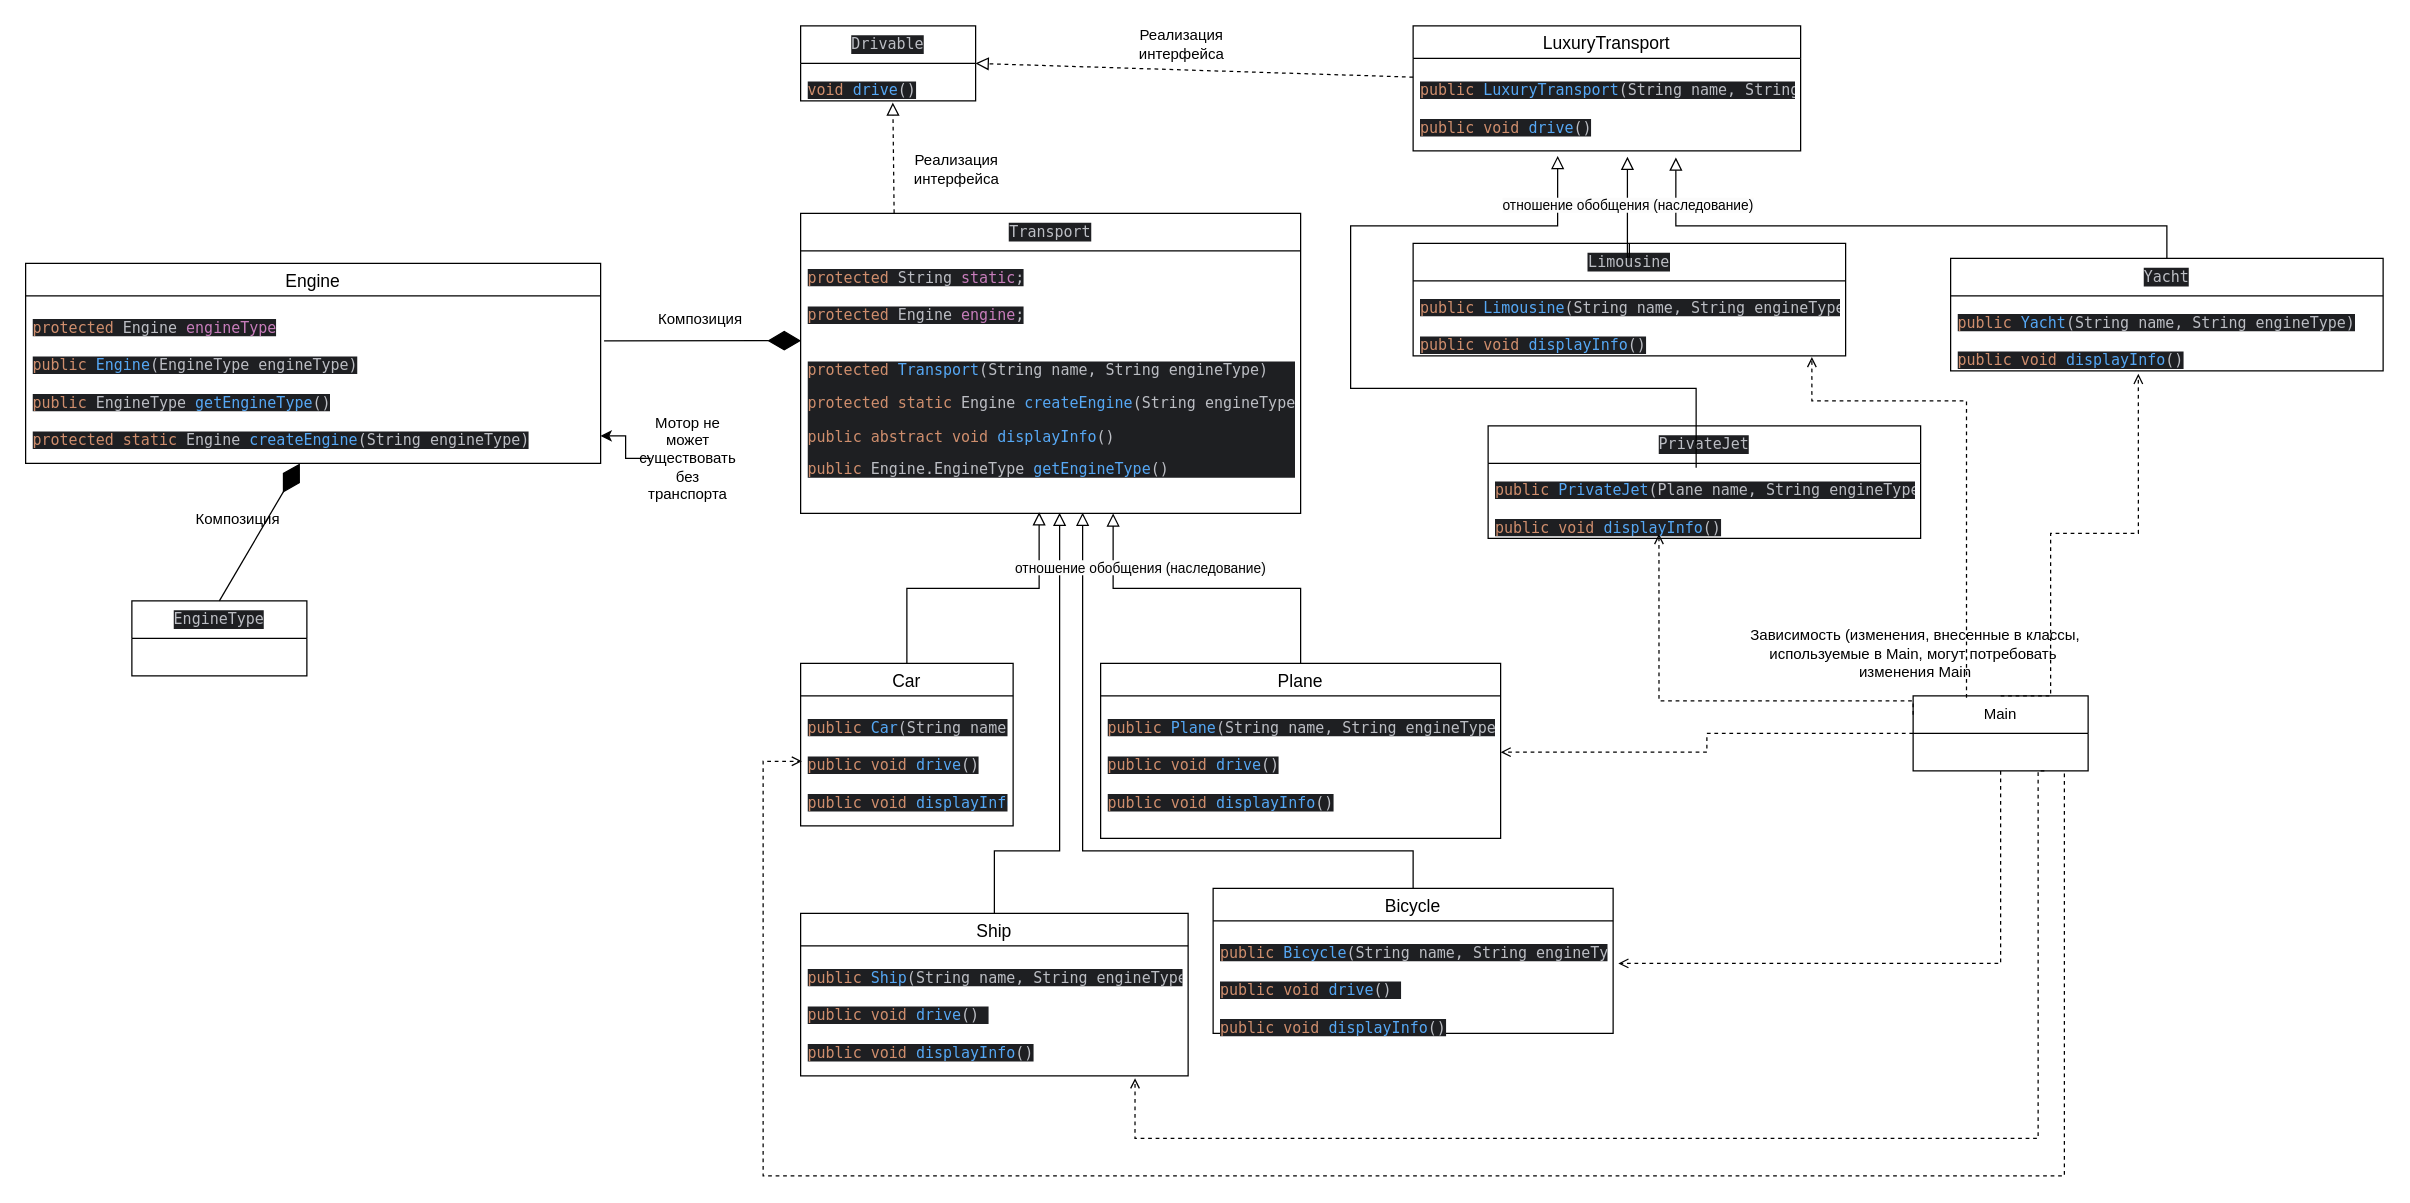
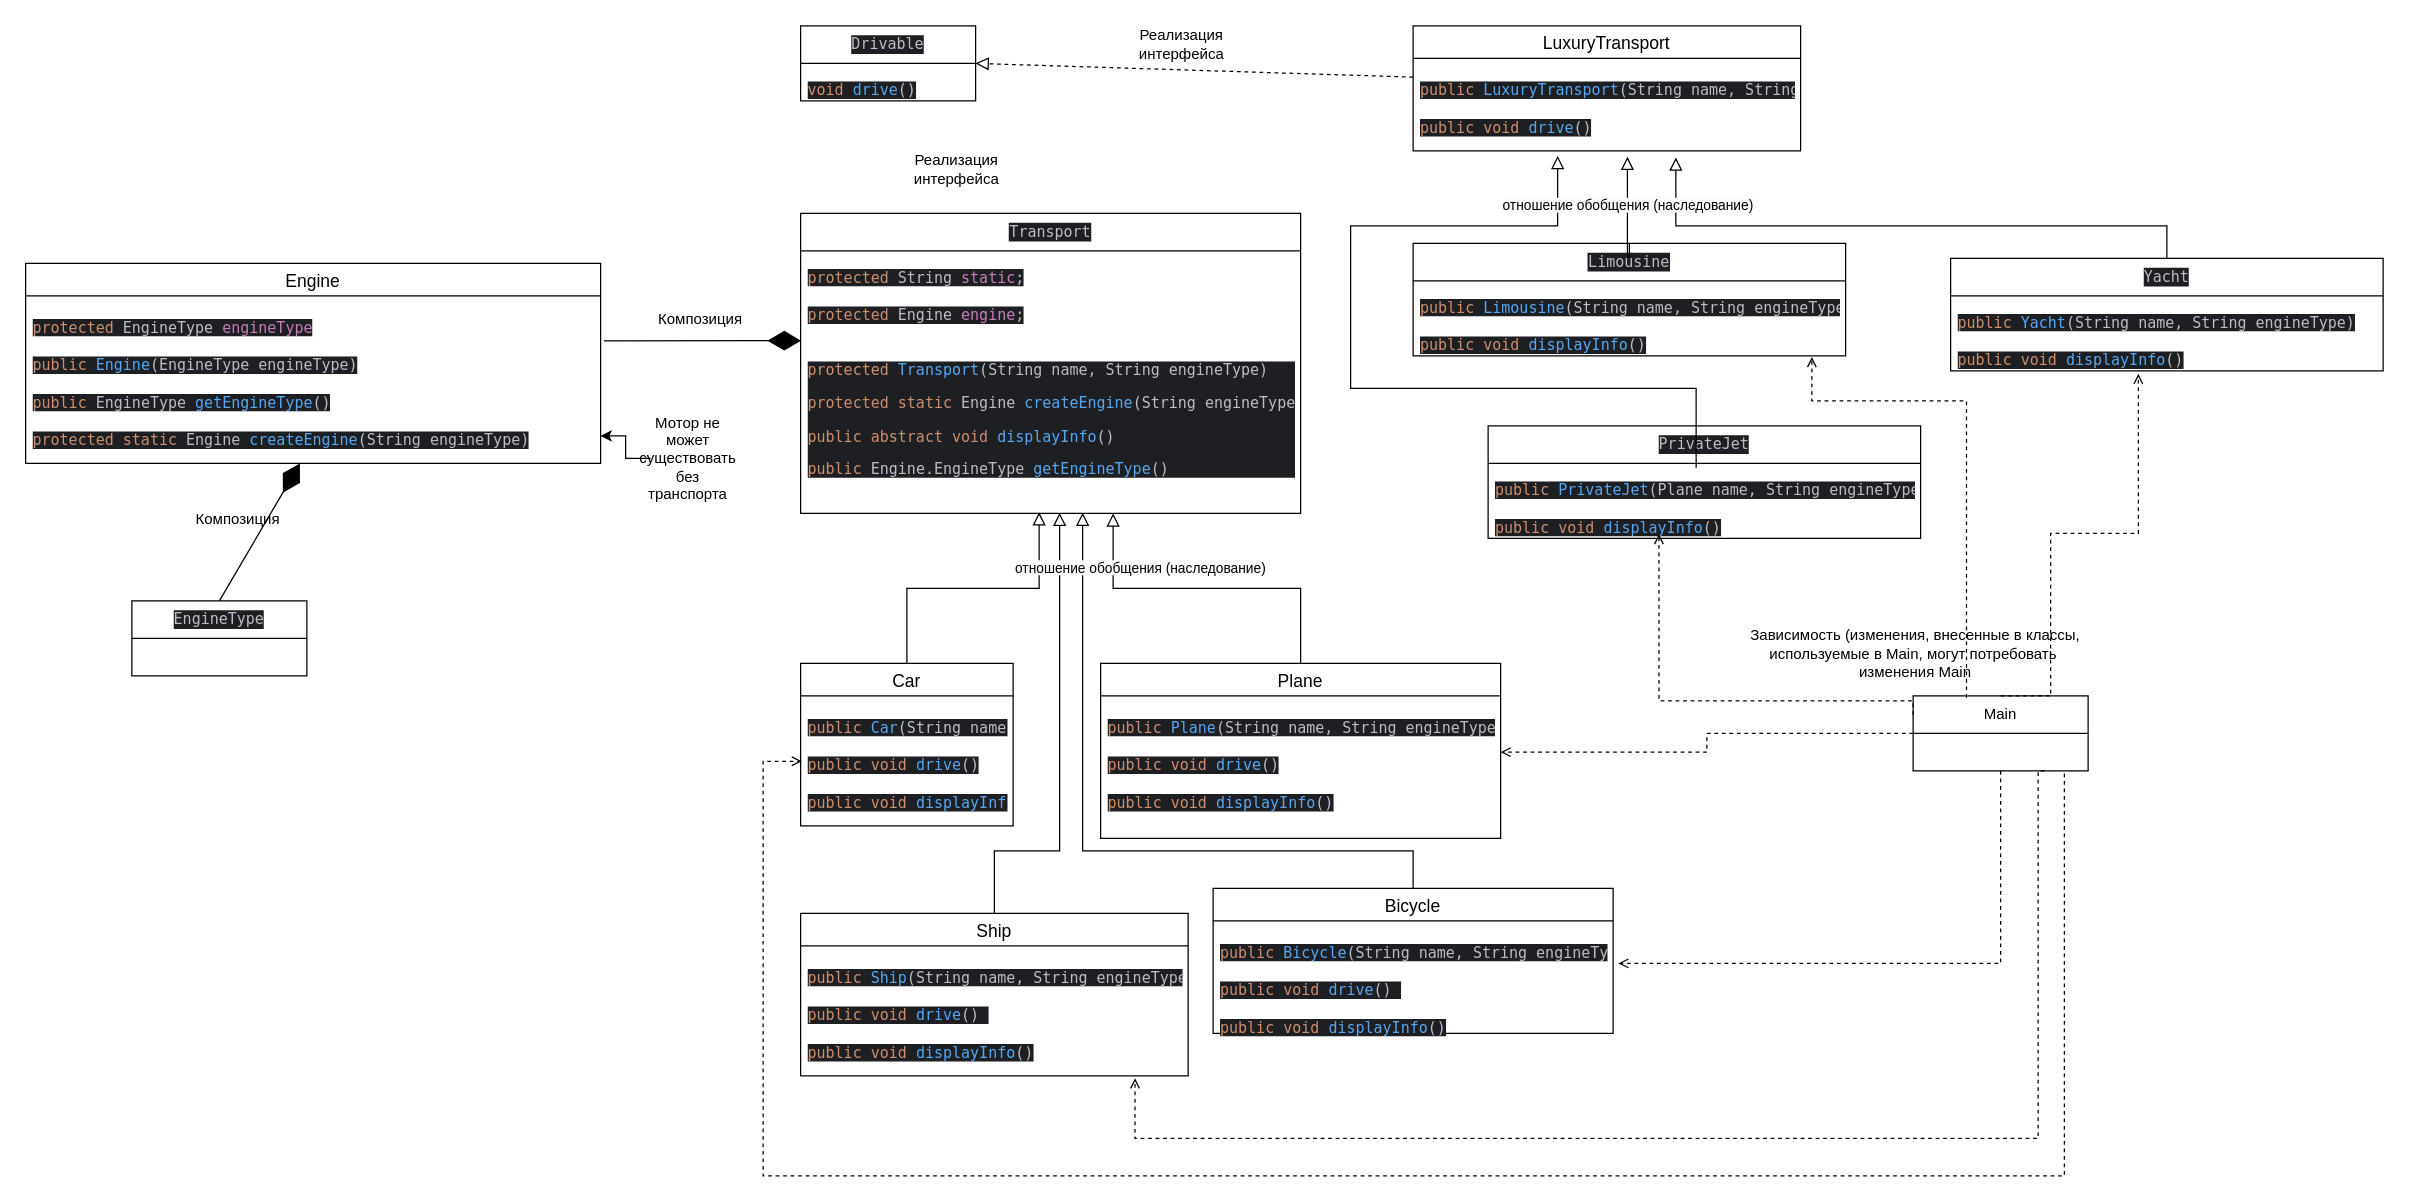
(894, 164) -> none
(139, 313) -> (156, 313)
